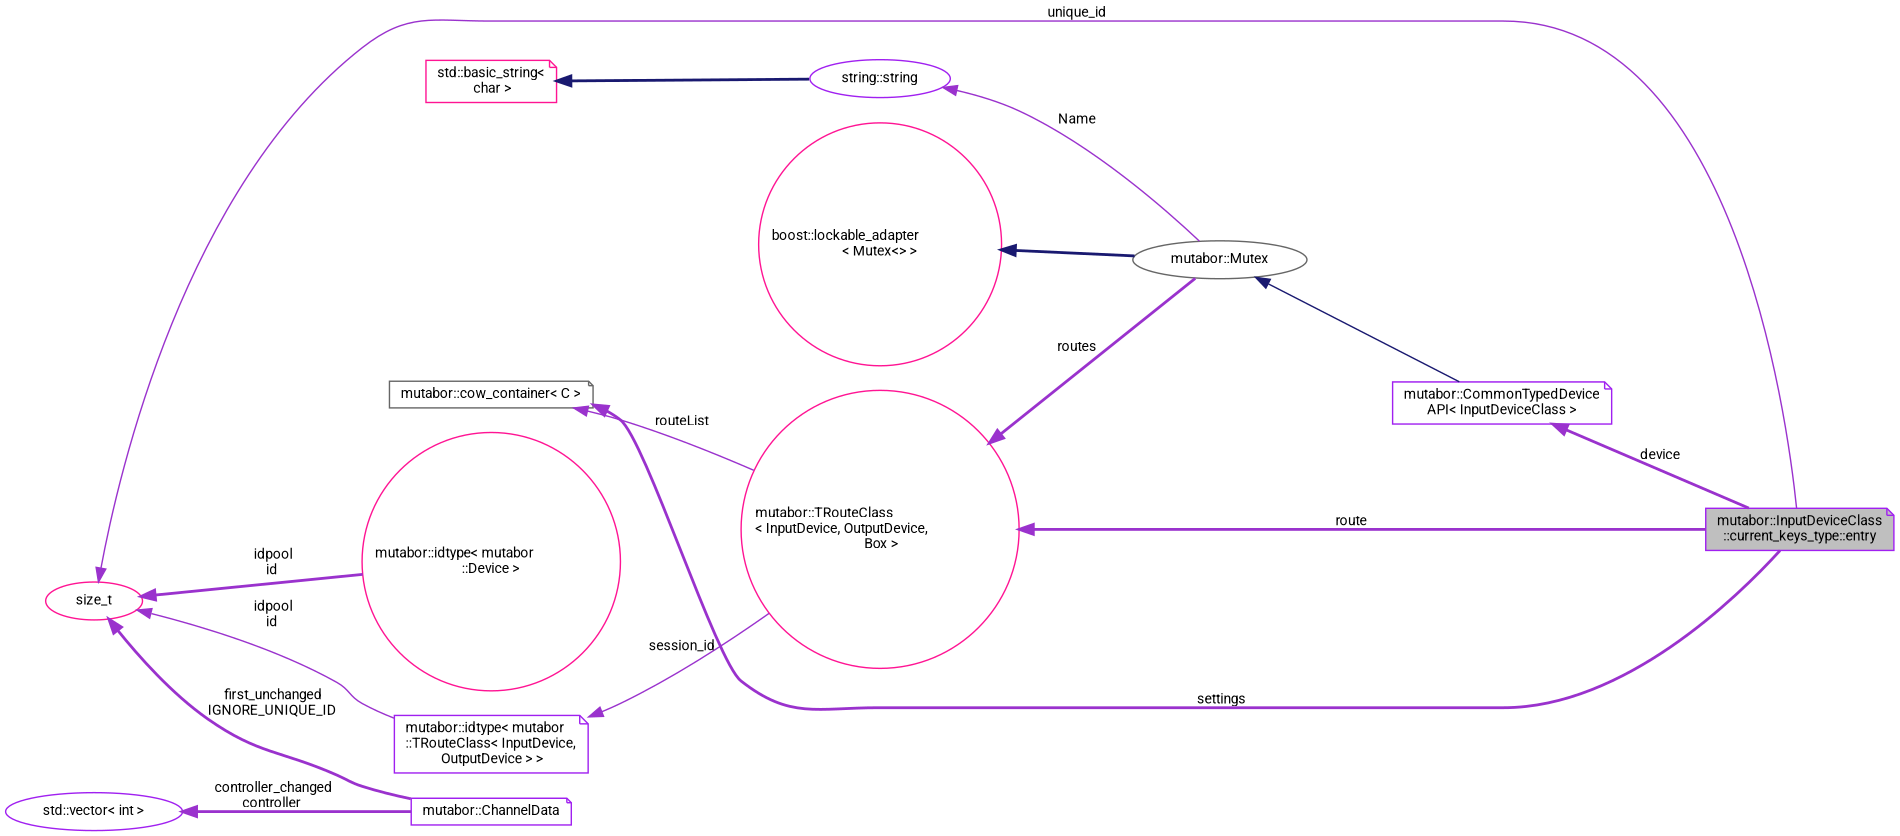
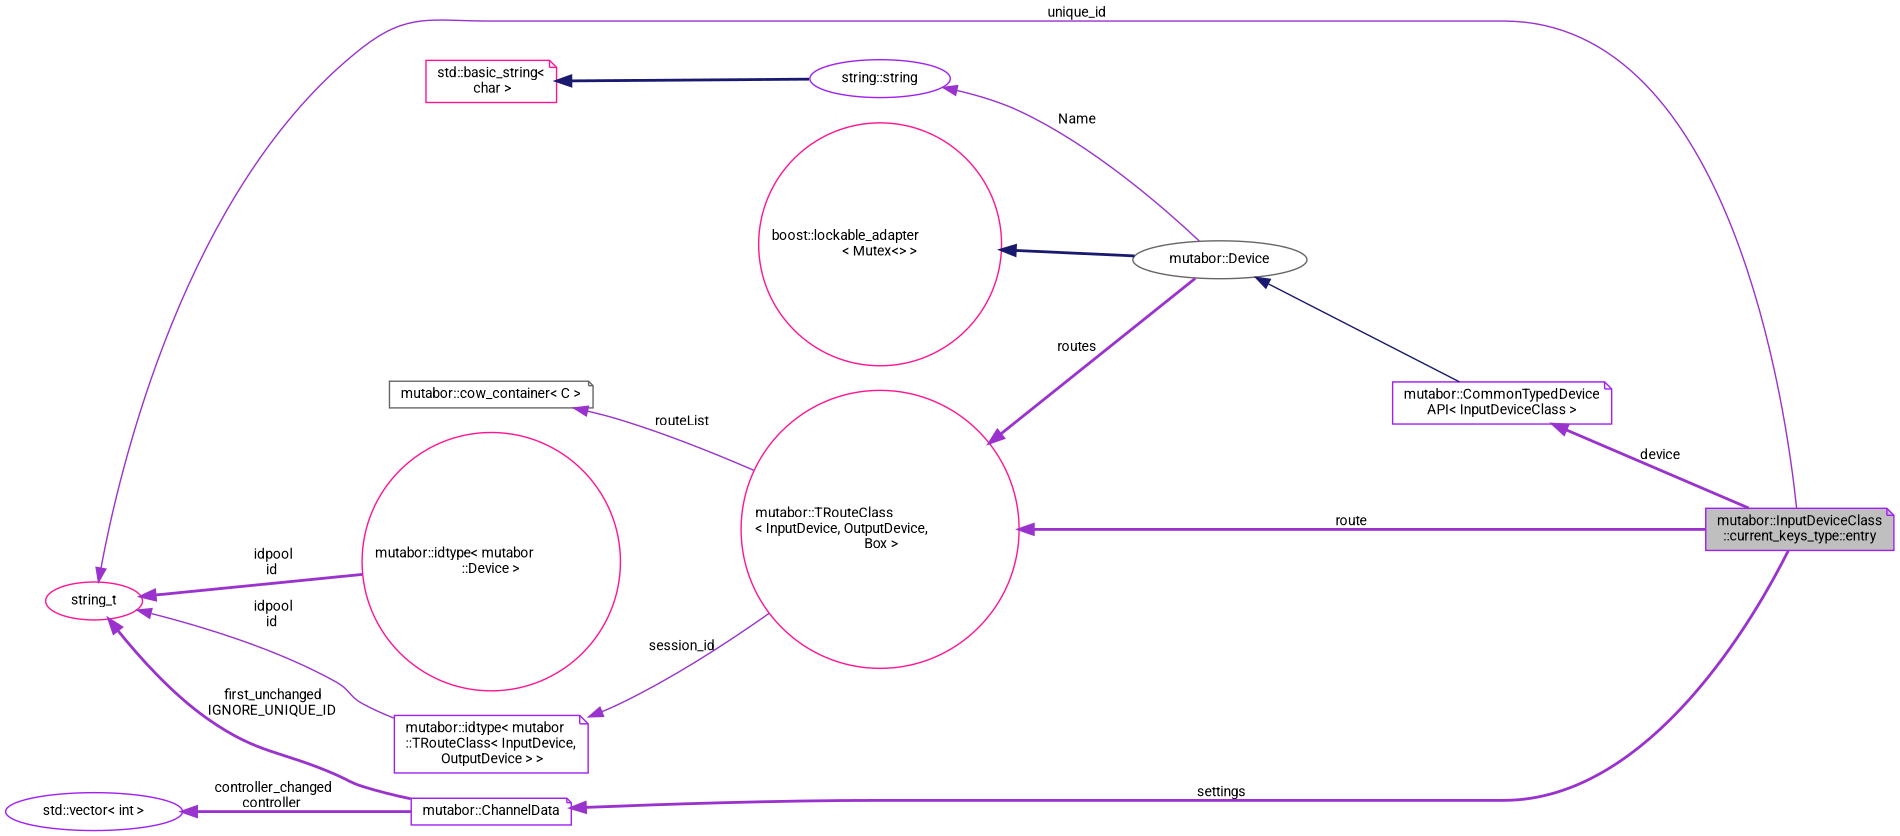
(1220, 260) -> (1220, 260)
(94, 601) -> (94, 601)
(1130, 708) -> (1243, 800)
